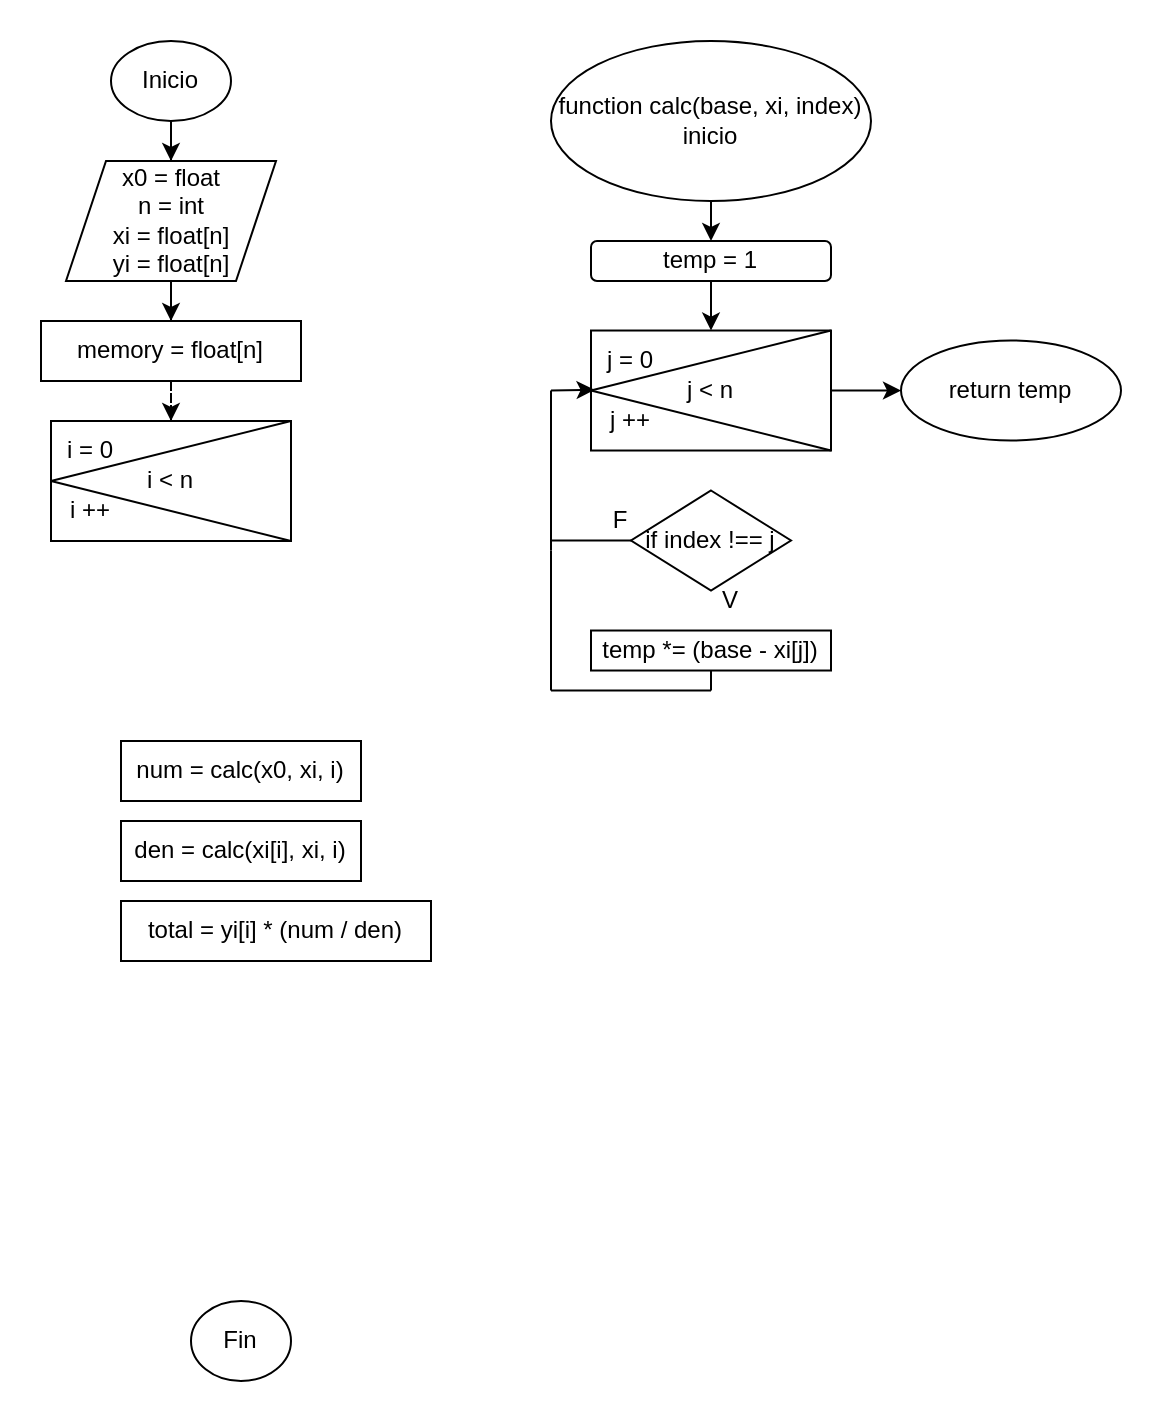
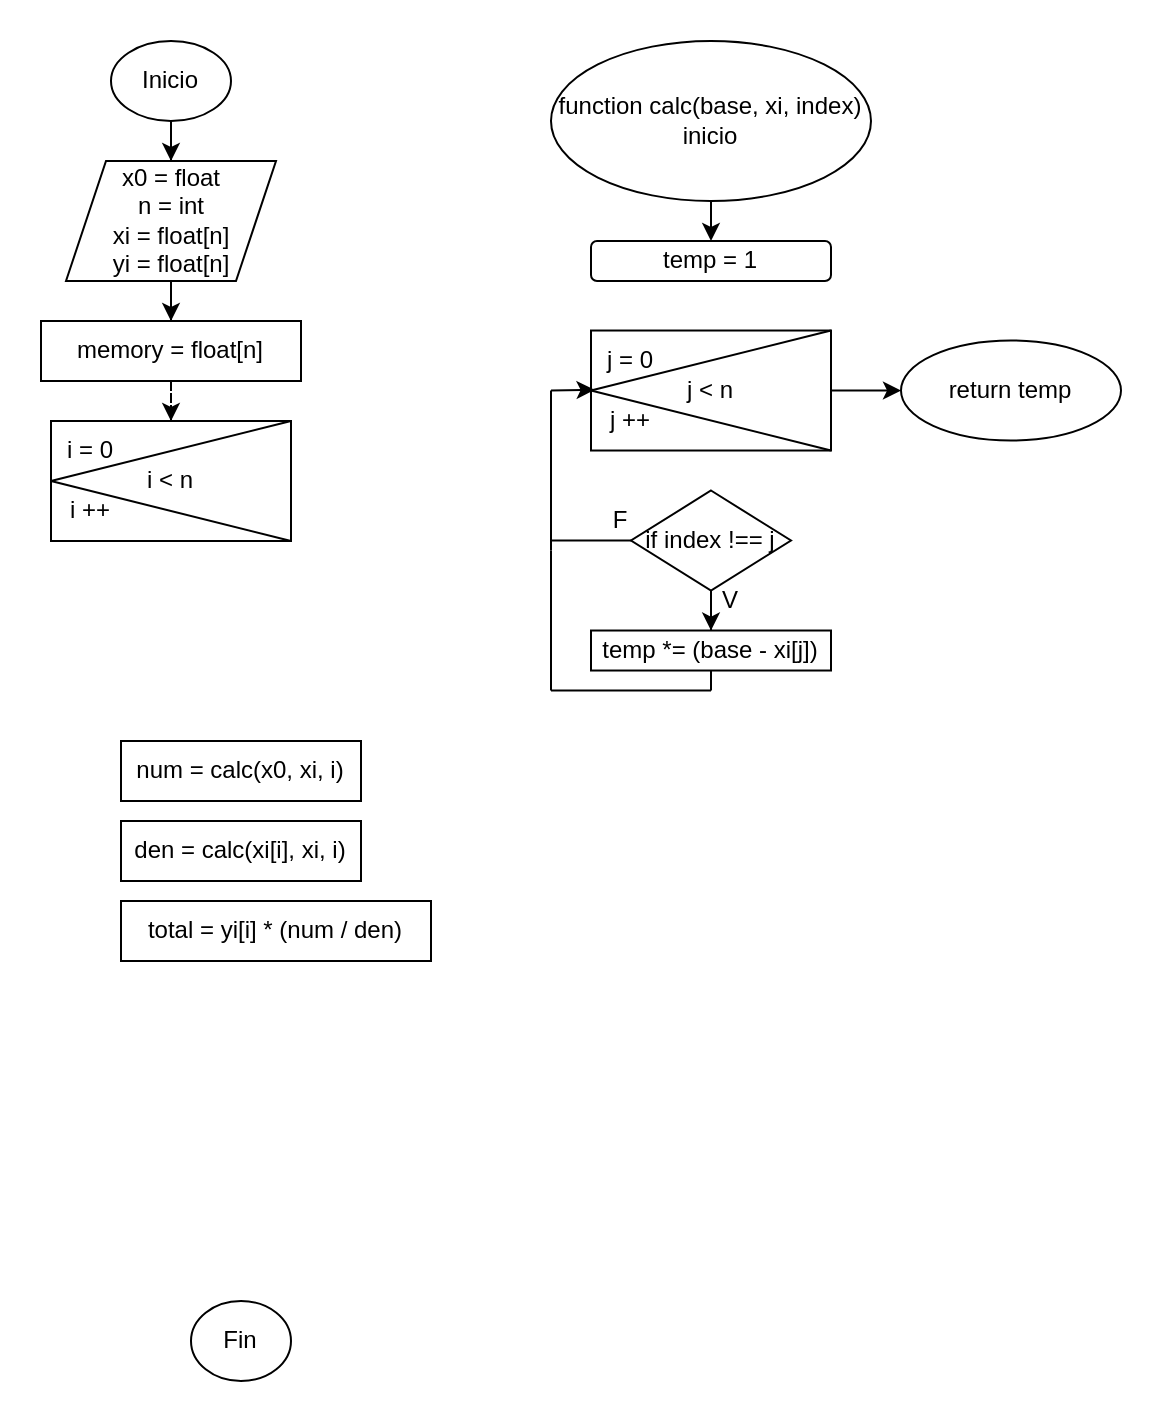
(711, 299) -> none
none -> (711, 618)
